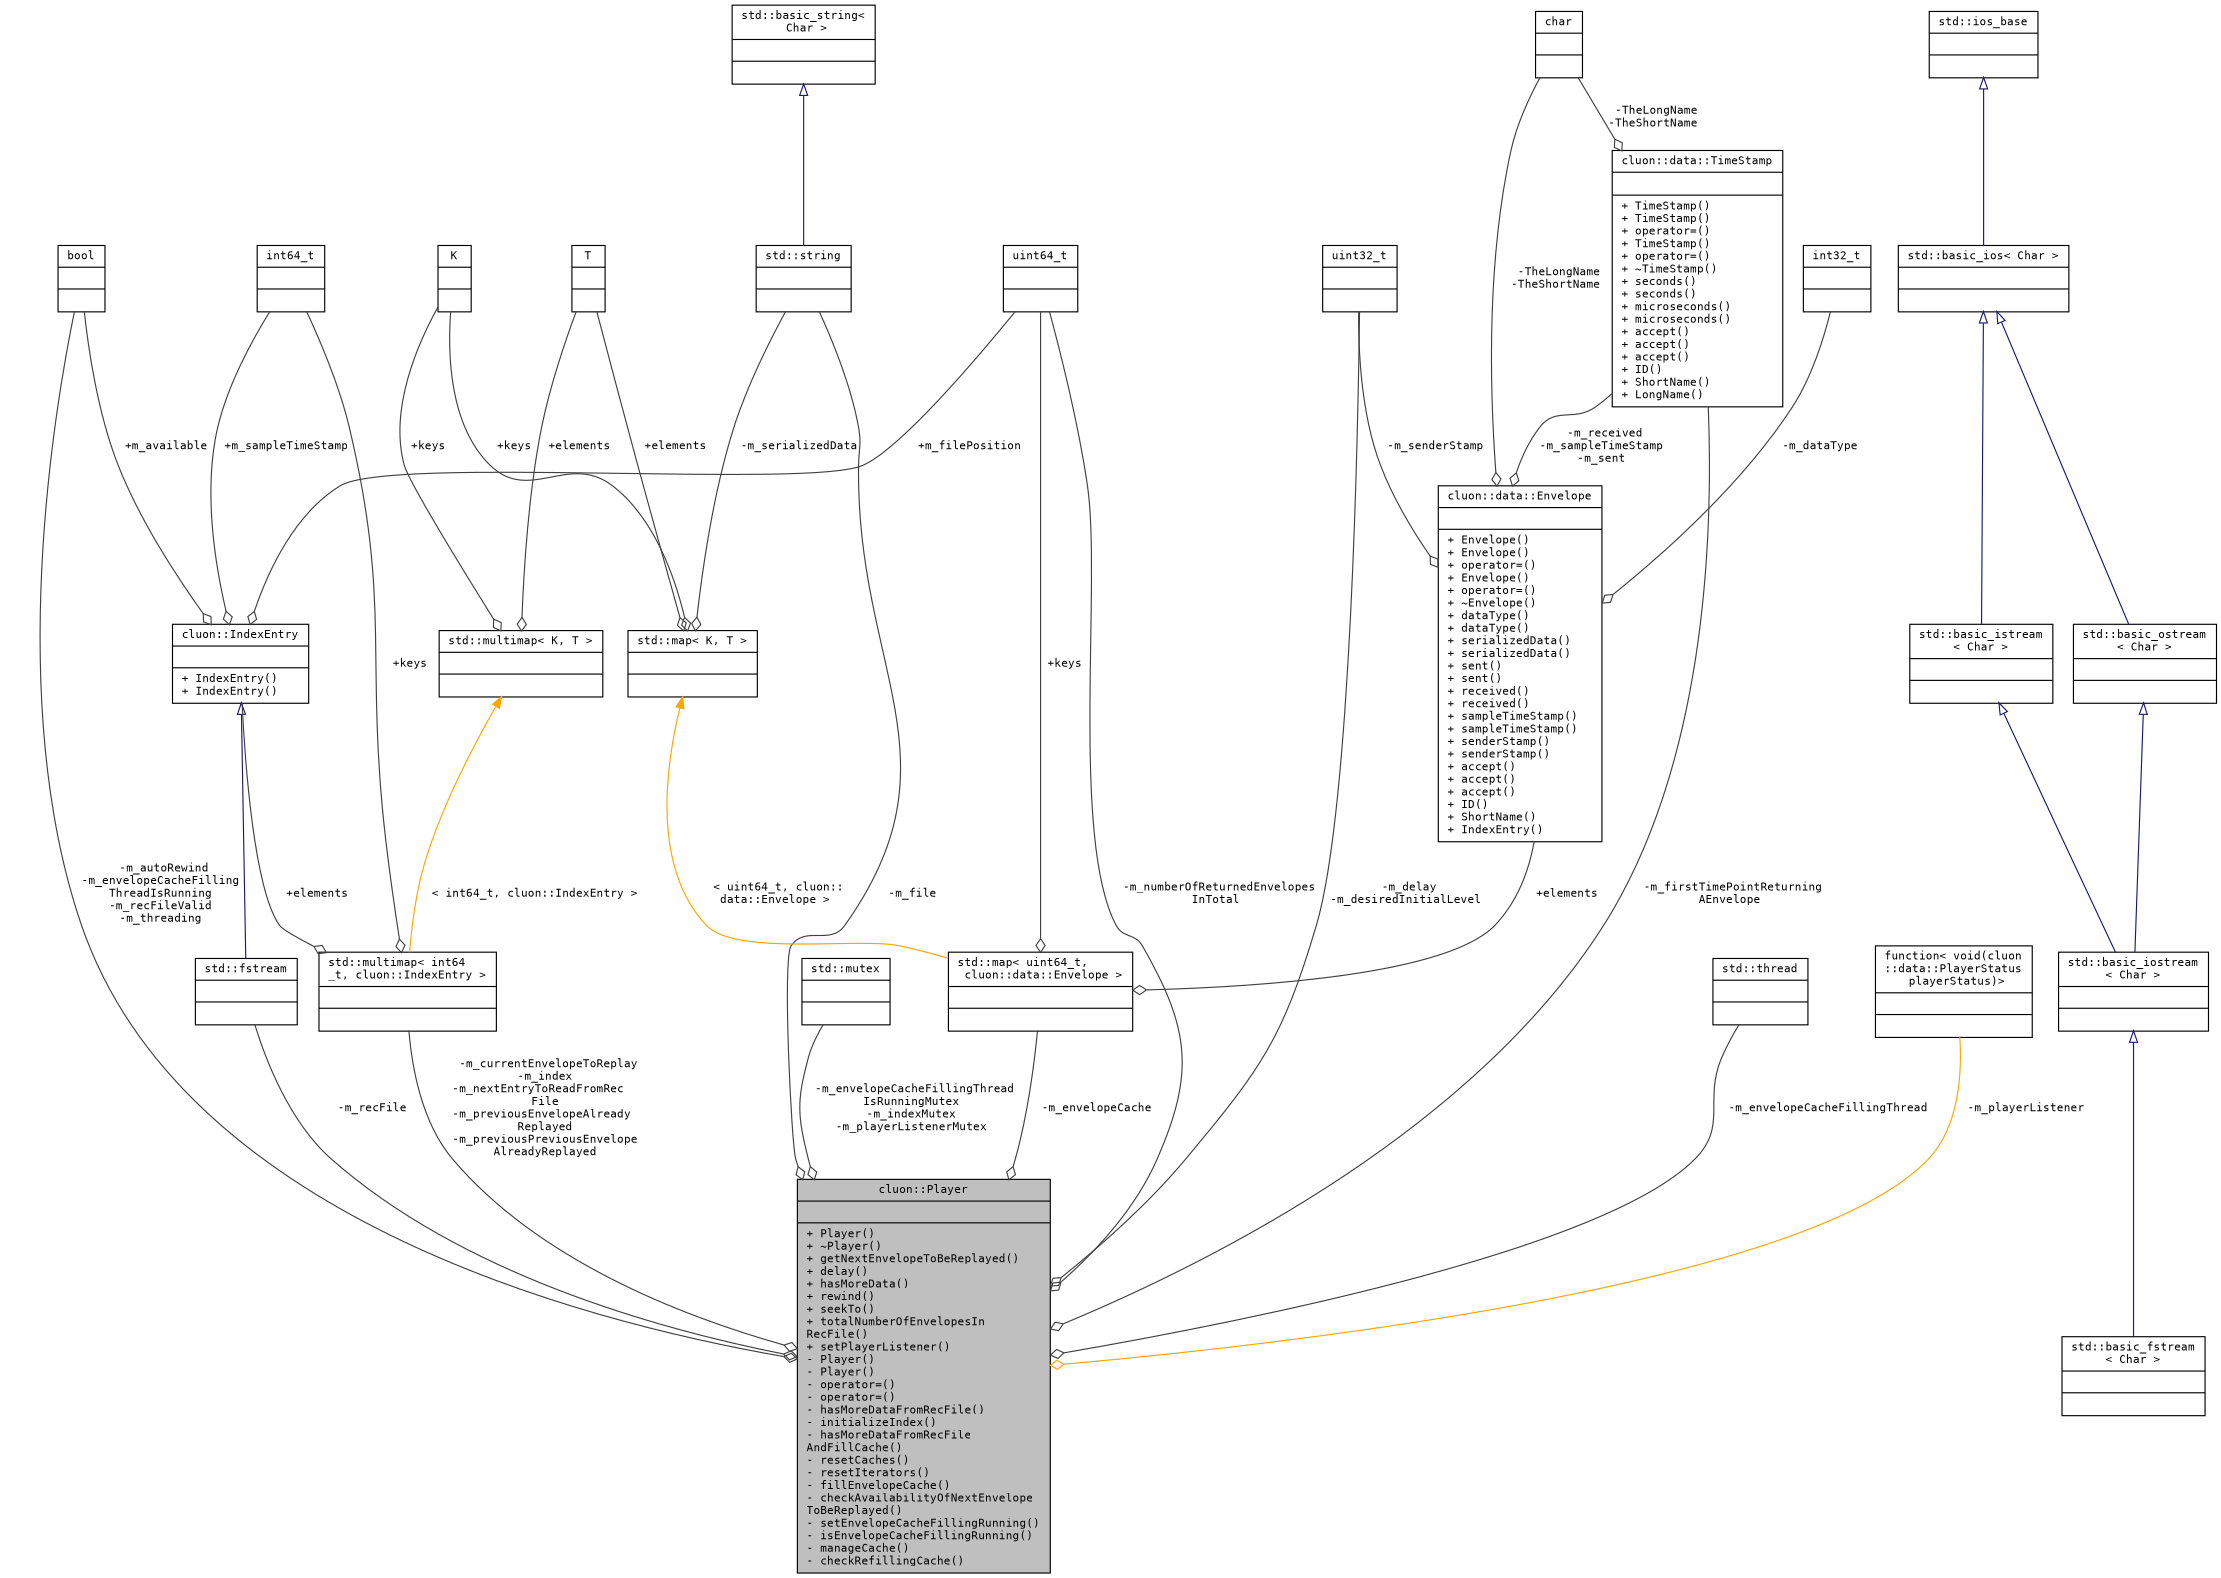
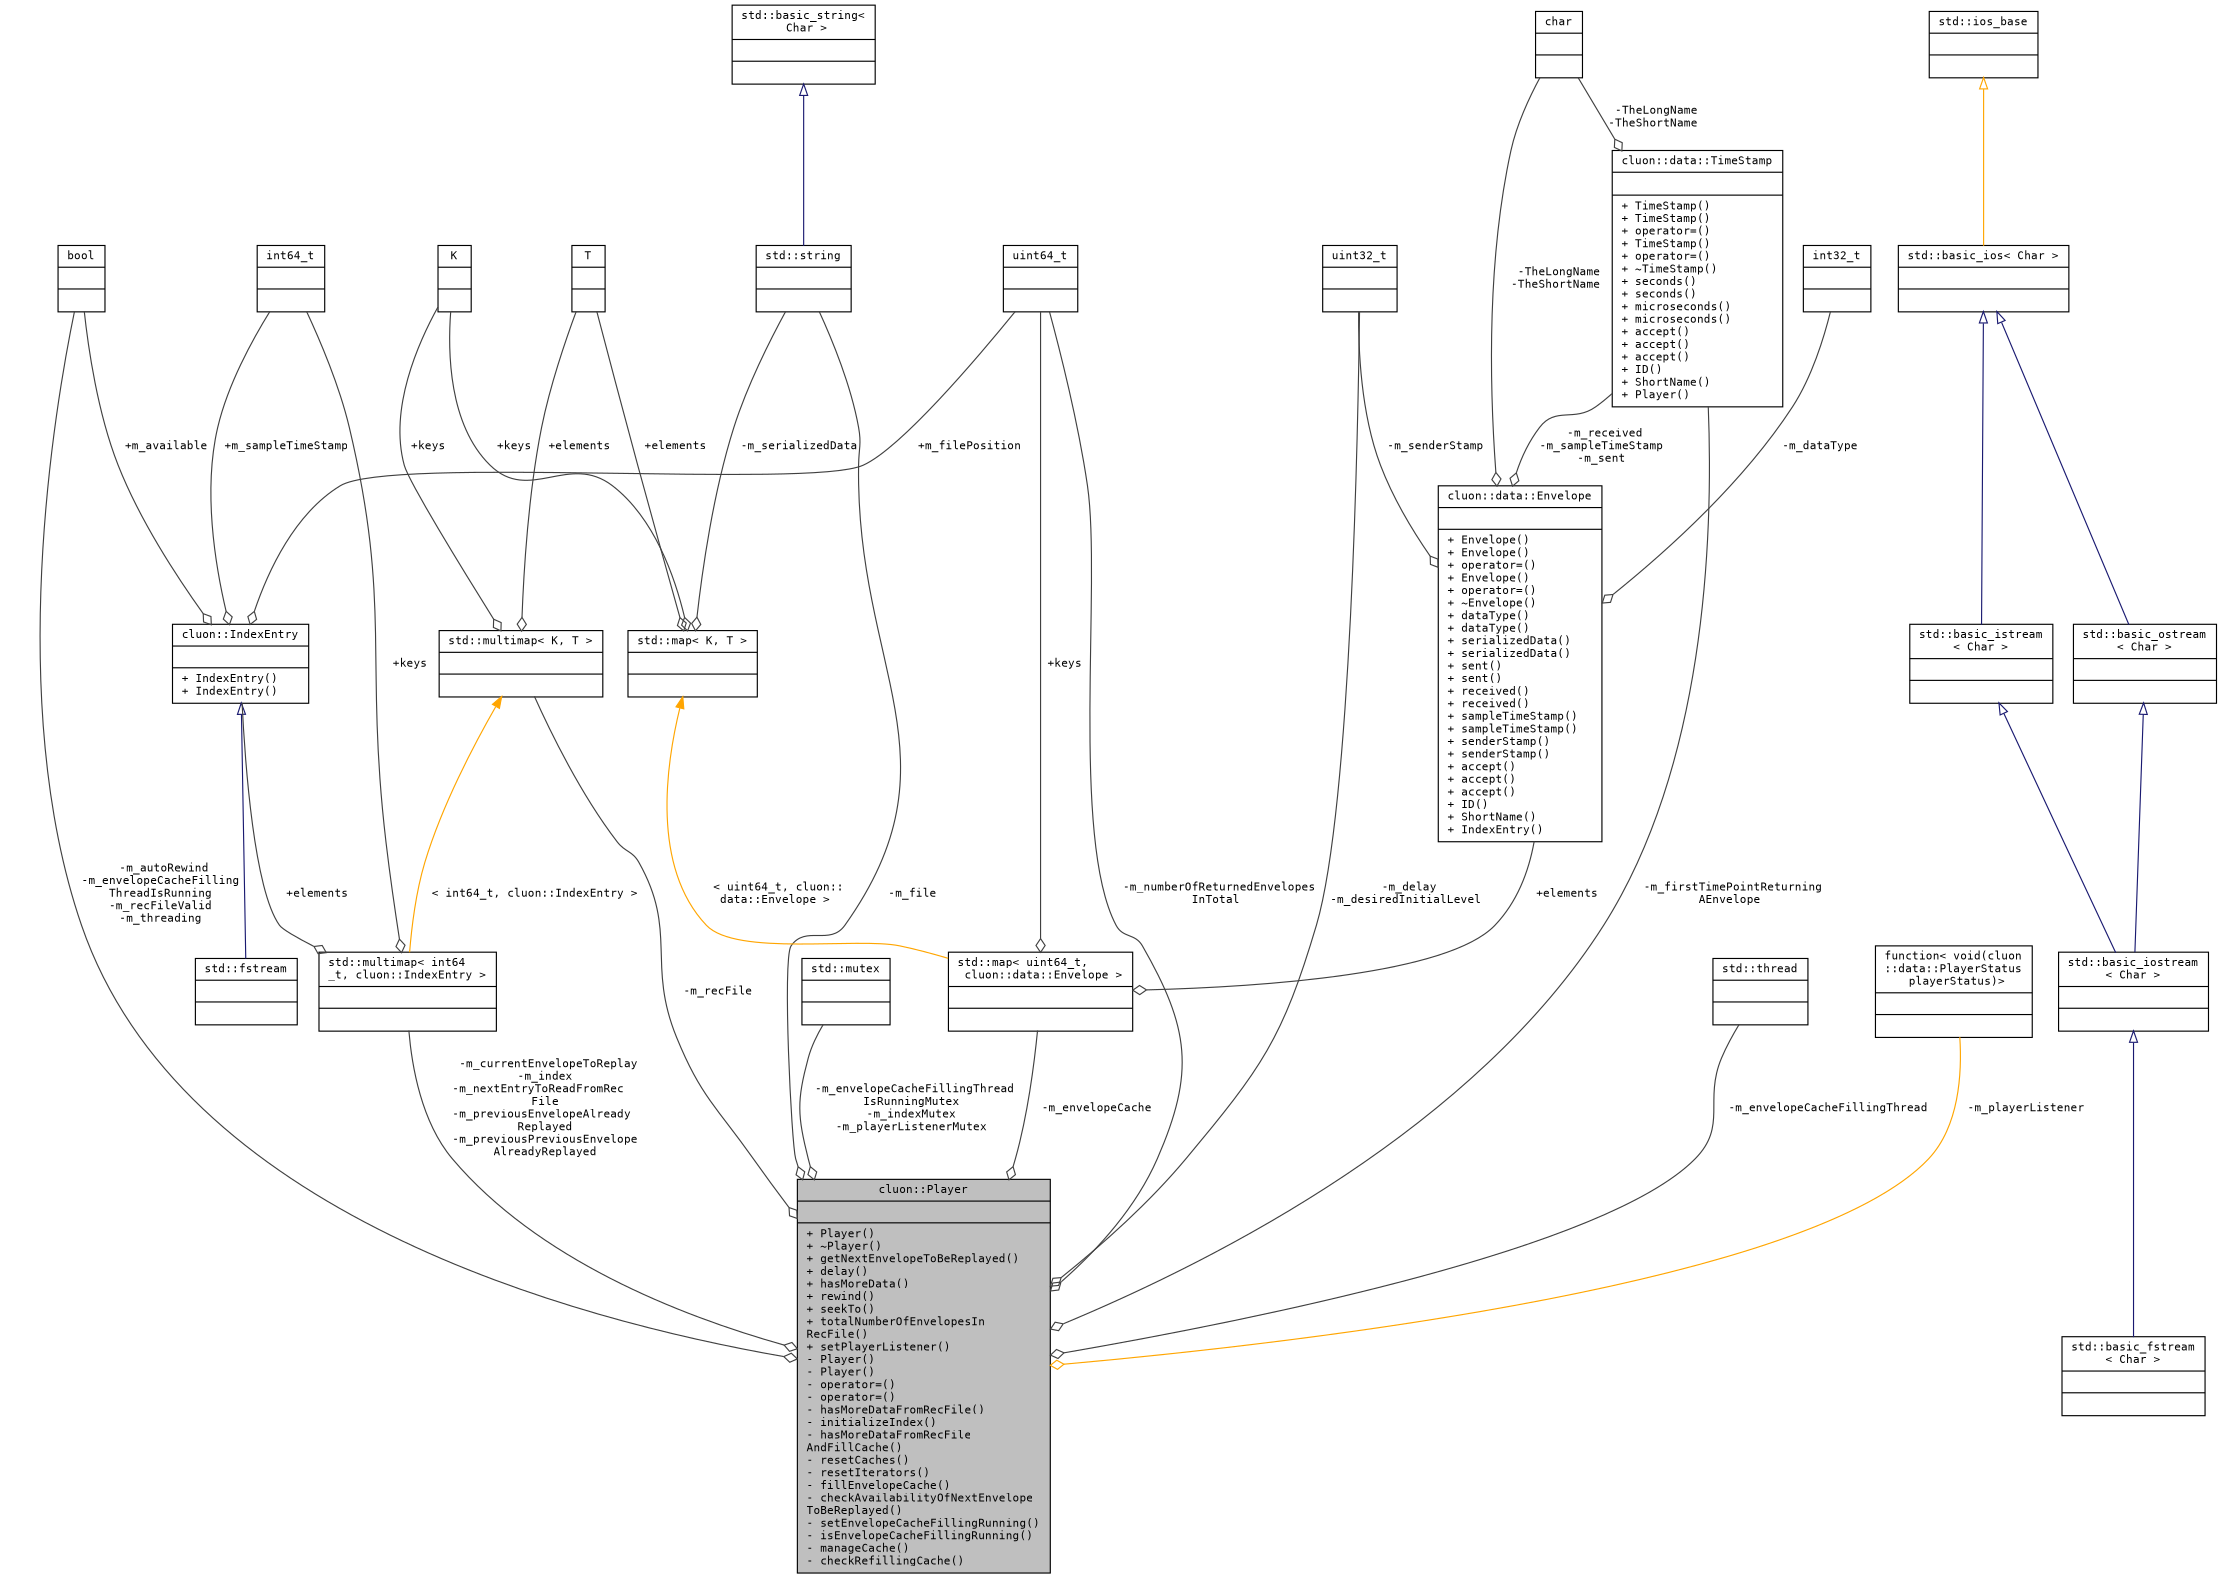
(1984, 167) -> (1984, 167)
(1663, 395) -> (1656, 395)
(474, 1252) -> (661, 952)
